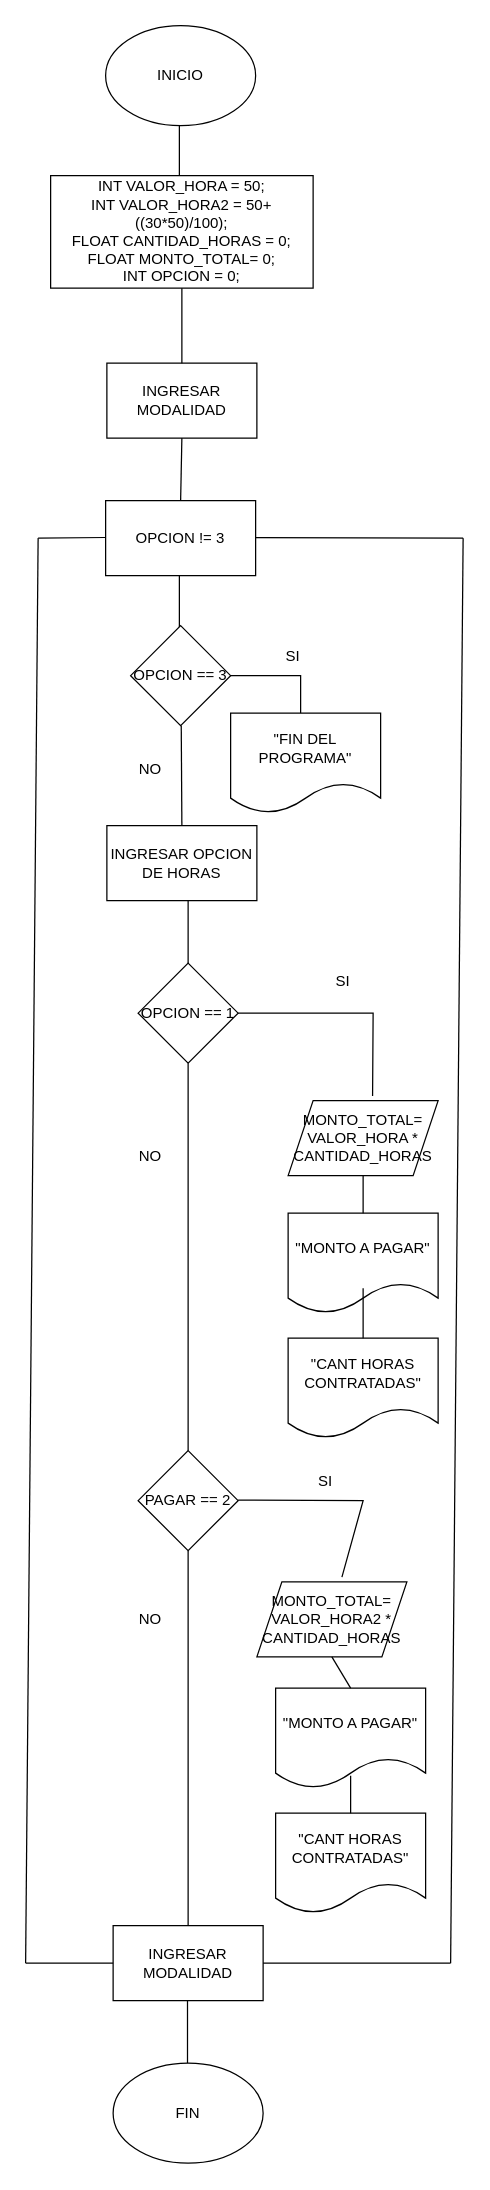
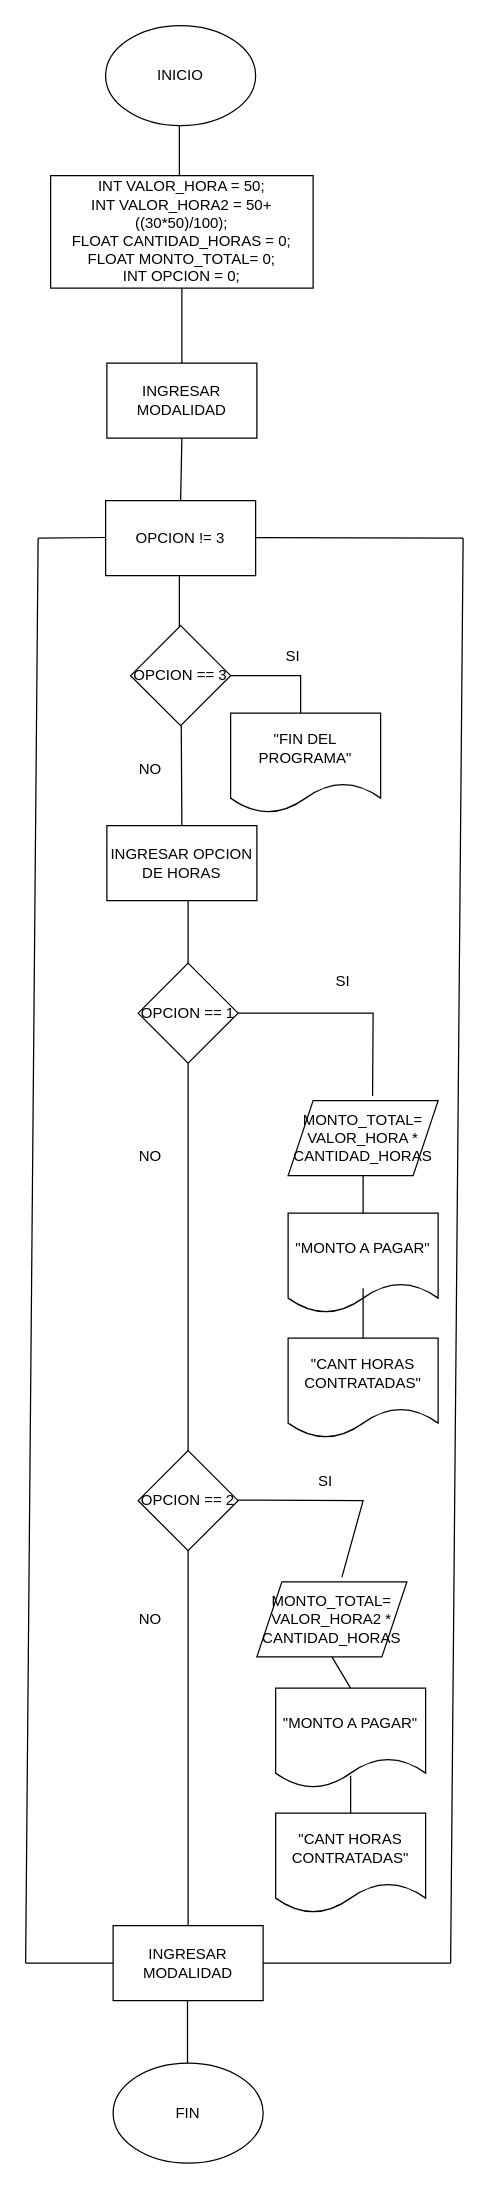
(188, 1501) -> (188, 1501)
